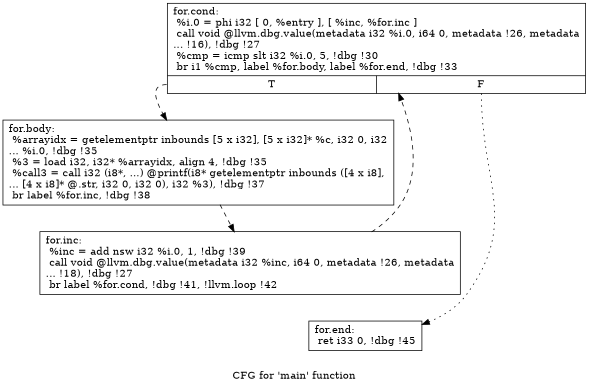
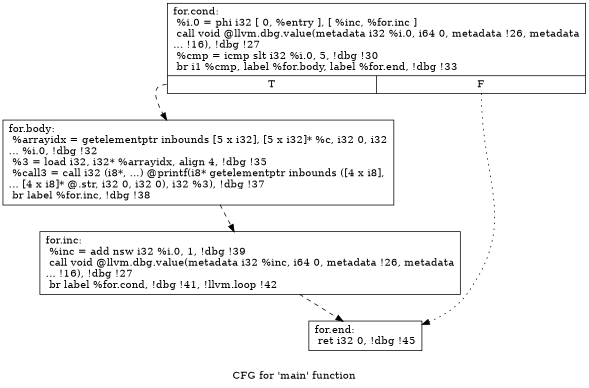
(54, 151) -> (54, 151)
(412, 173) -> (318, 306)
(89, 274) -> (89, 274)
(365, 341) -> (365, 341)
